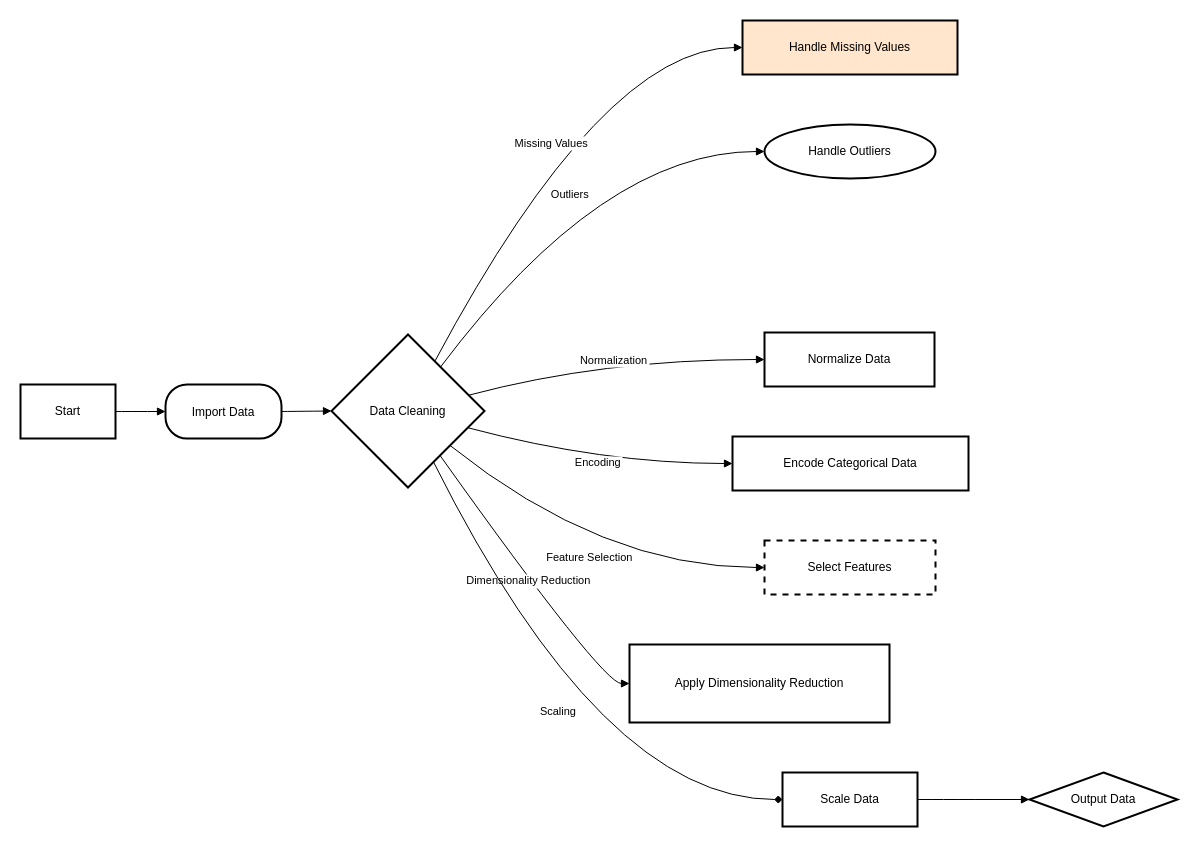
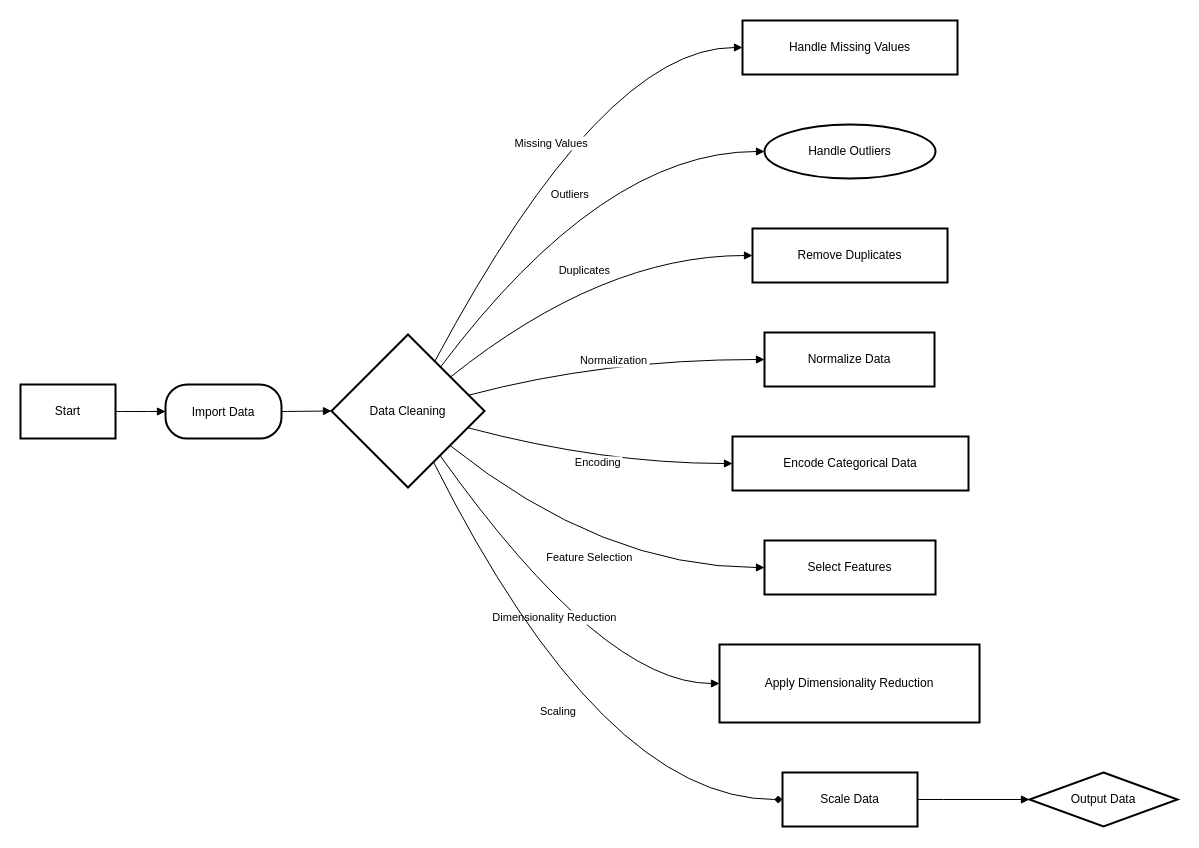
(850, 48) -> (850, 48)
none -> (850, 256)
none -> (587, 292)
(850, 568) -> (850, 568)
(760, 684) -> (850, 684)
